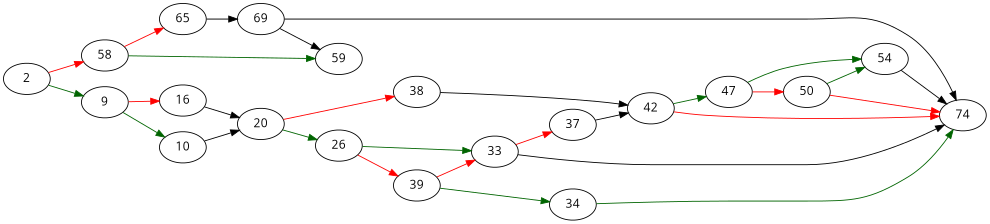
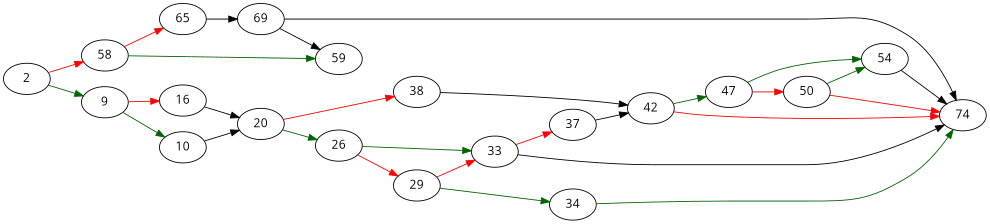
(417, 185) -> (417, 185)
